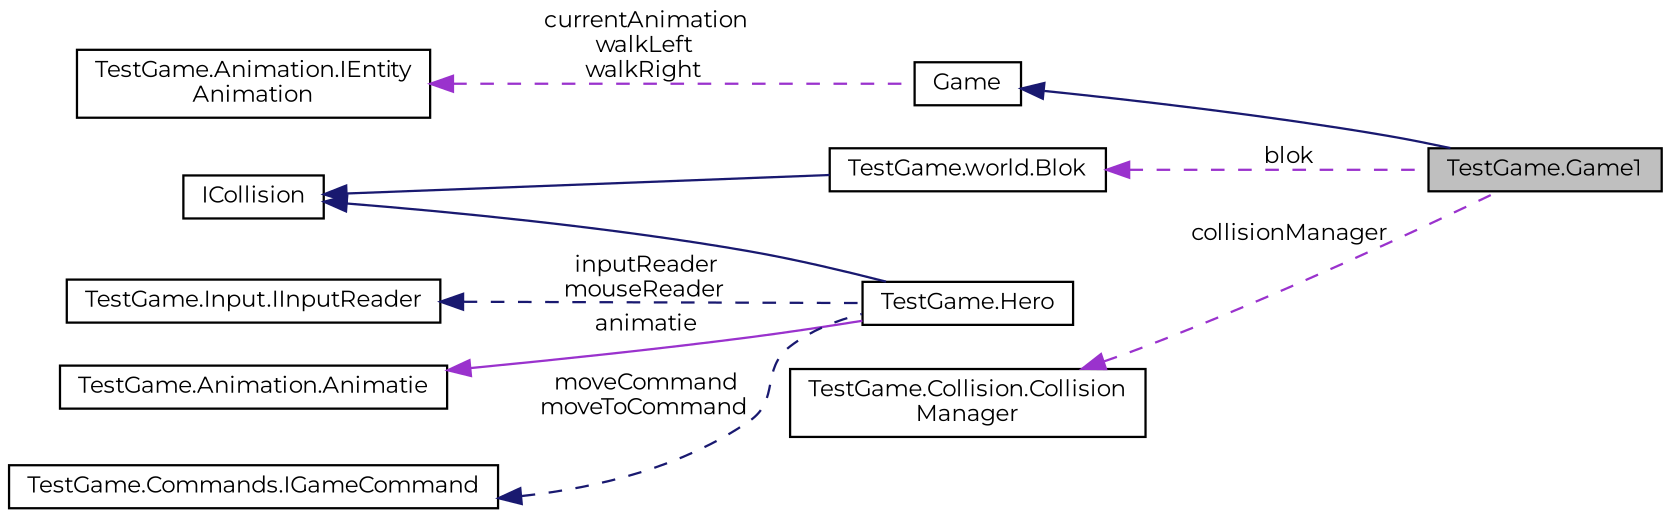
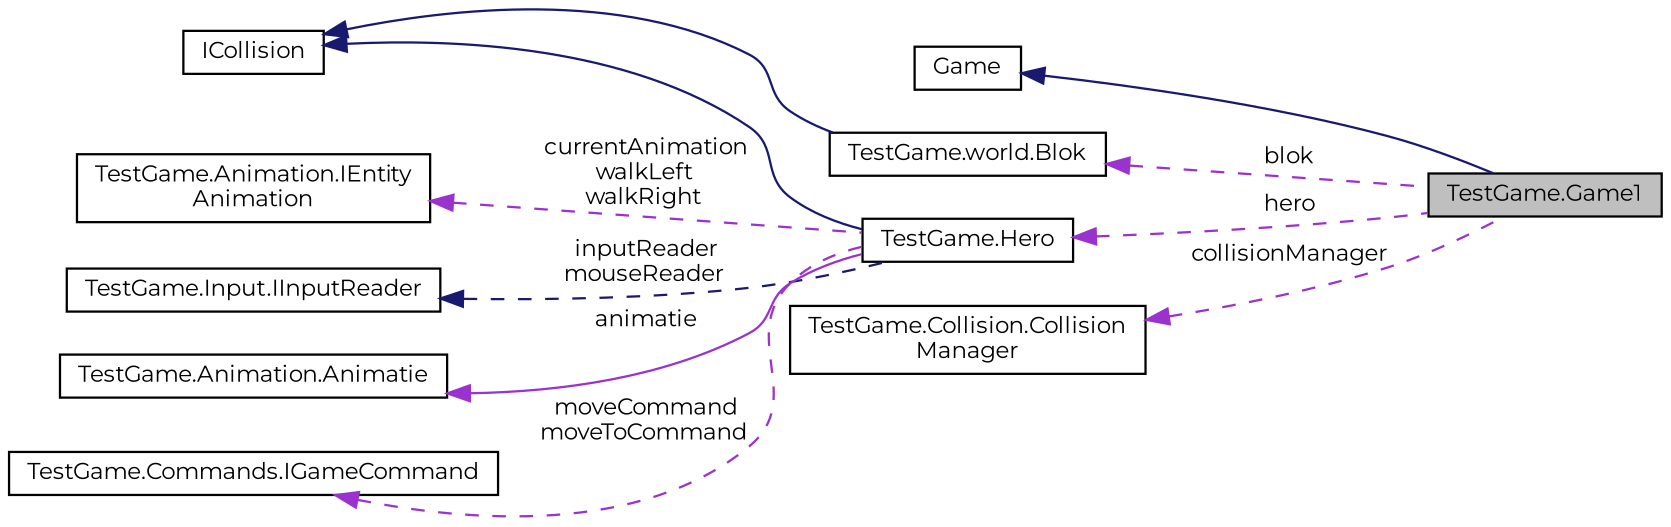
(684, 84) -> (658, 218)
none -> (1262, 228)
(717, 440) -> (685, 484)
